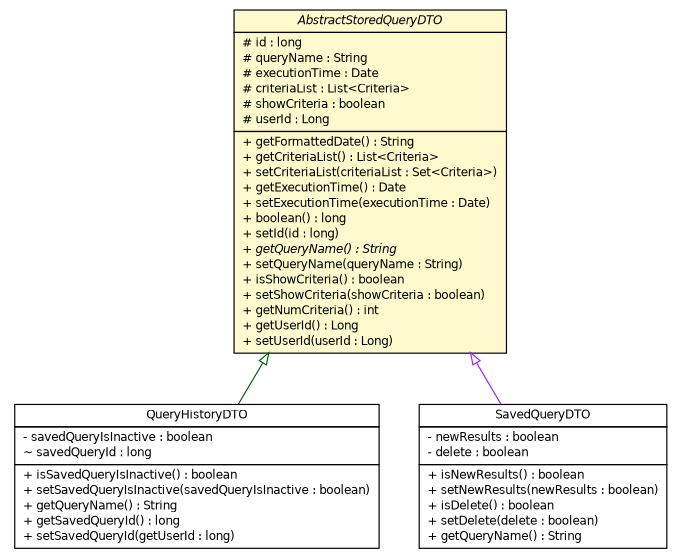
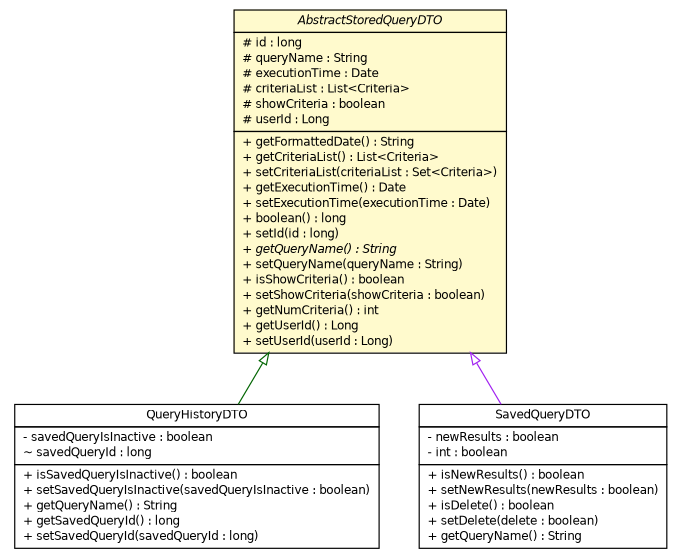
(478, 453) -> (468, 453)
(129, 537) -> (141, 537)
